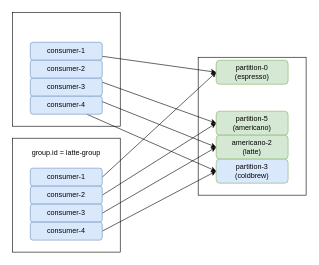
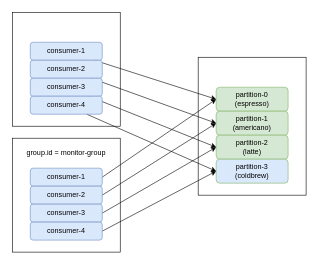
(252, 72) -> (252, 99)
(252, 123) -> (252, 123)
(252, 147) -> (252, 147)
(66, 153) -> (66, 153)
